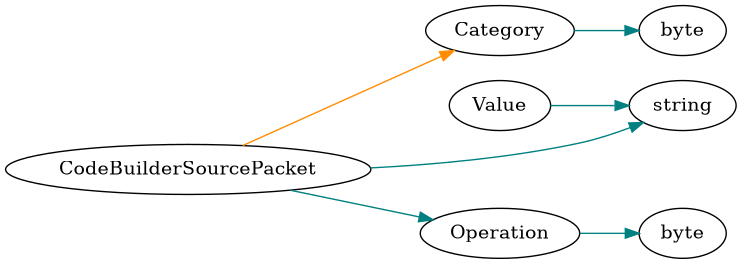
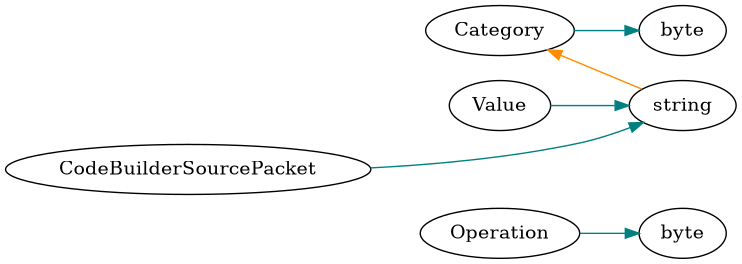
(342, 101) -> (601, 72)
(355, 204) -> none
